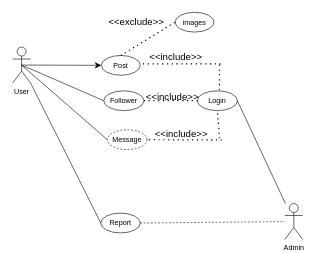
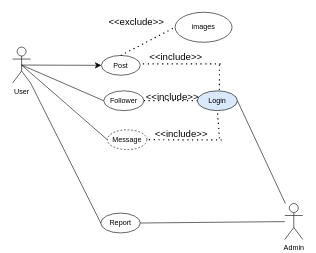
(194, 22) -> (203, 27)
(217, 101) -> (217, 101)
(214, 222) -> (214, 222)
